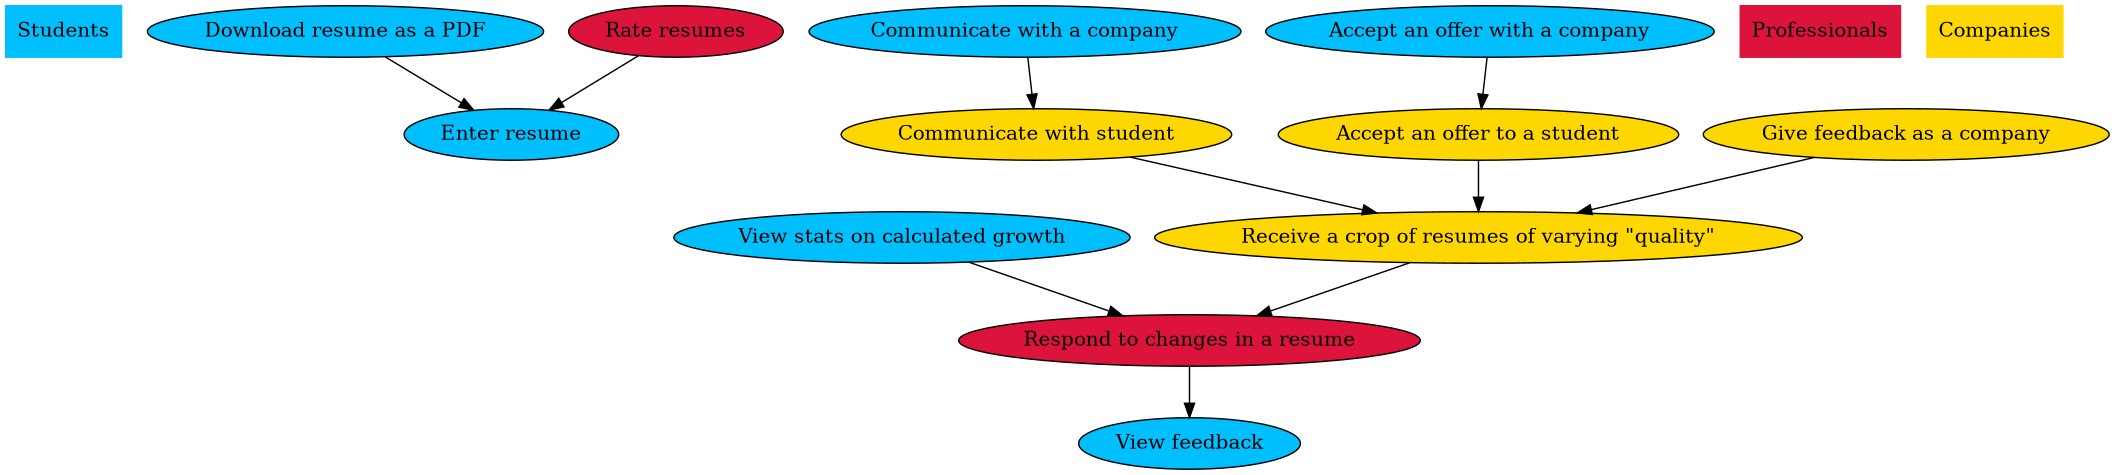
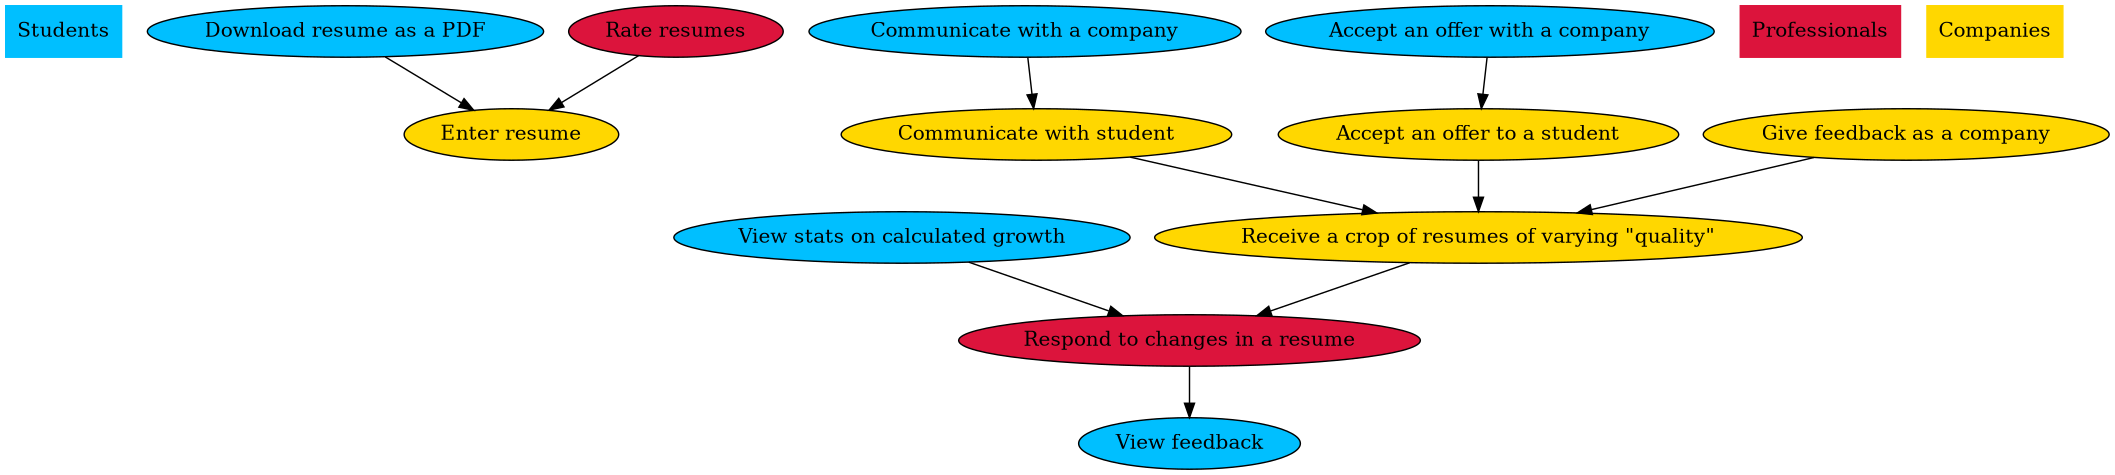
(511, 134) -> (511, 134)
